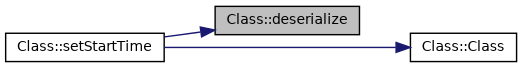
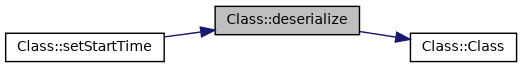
(280, 47) -> (378, 34)
